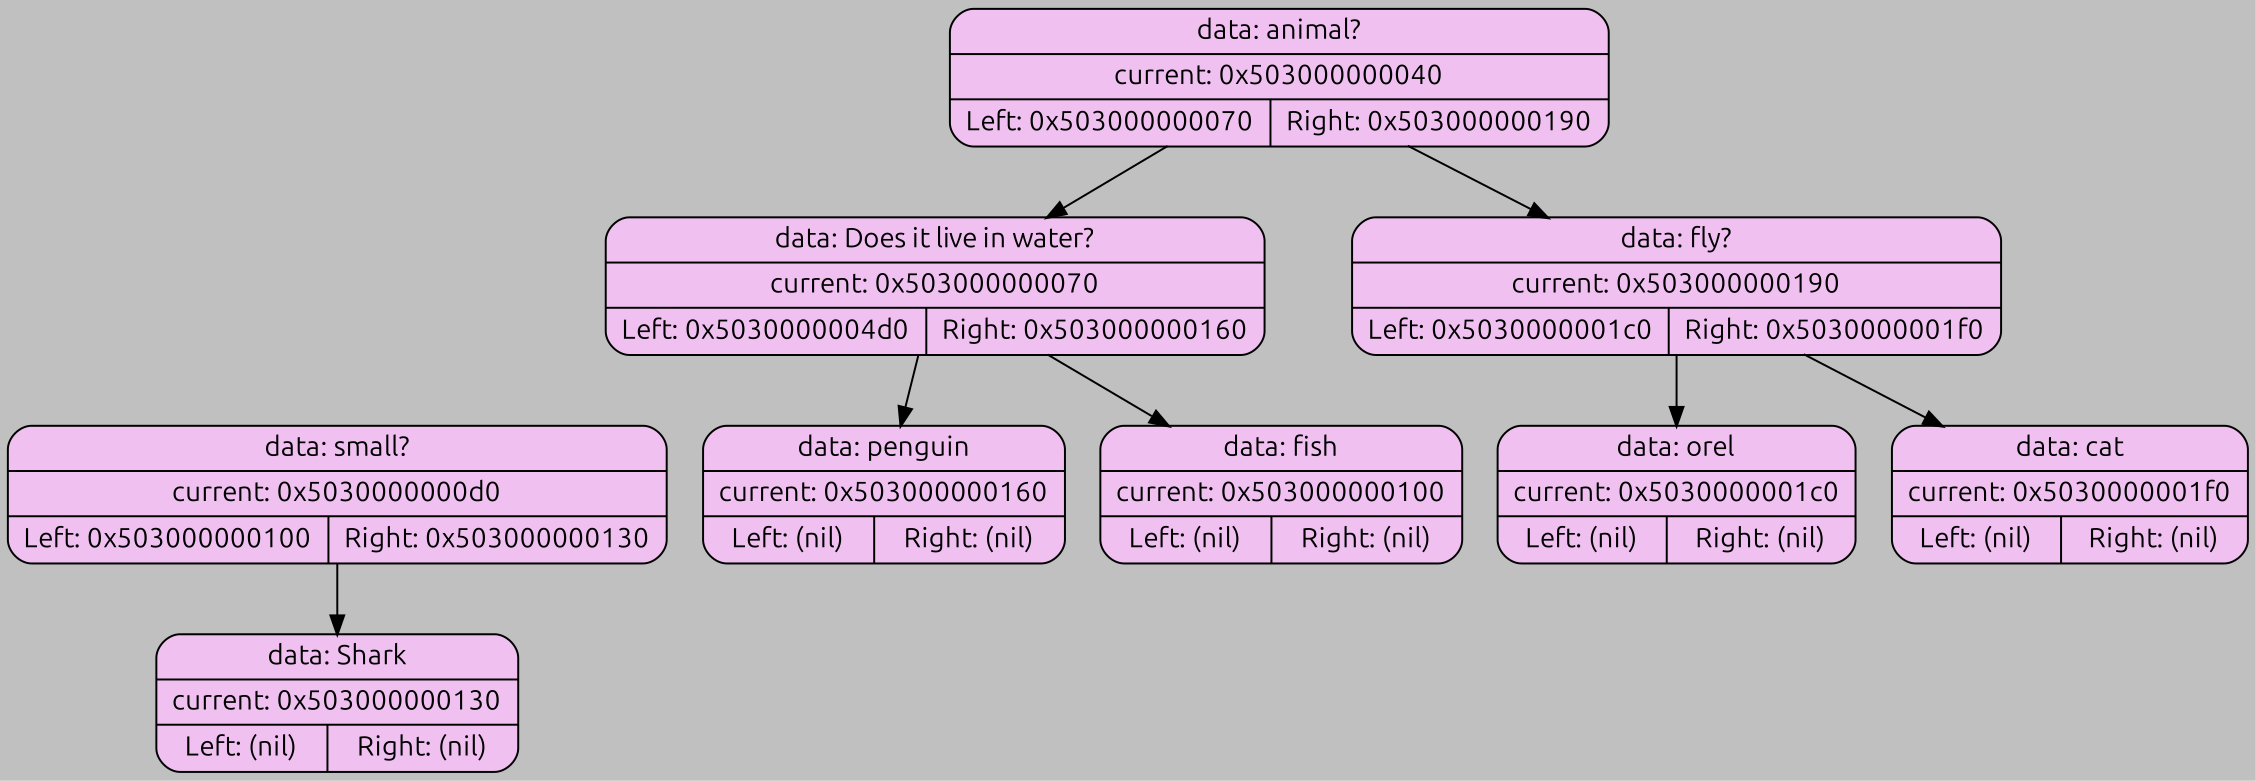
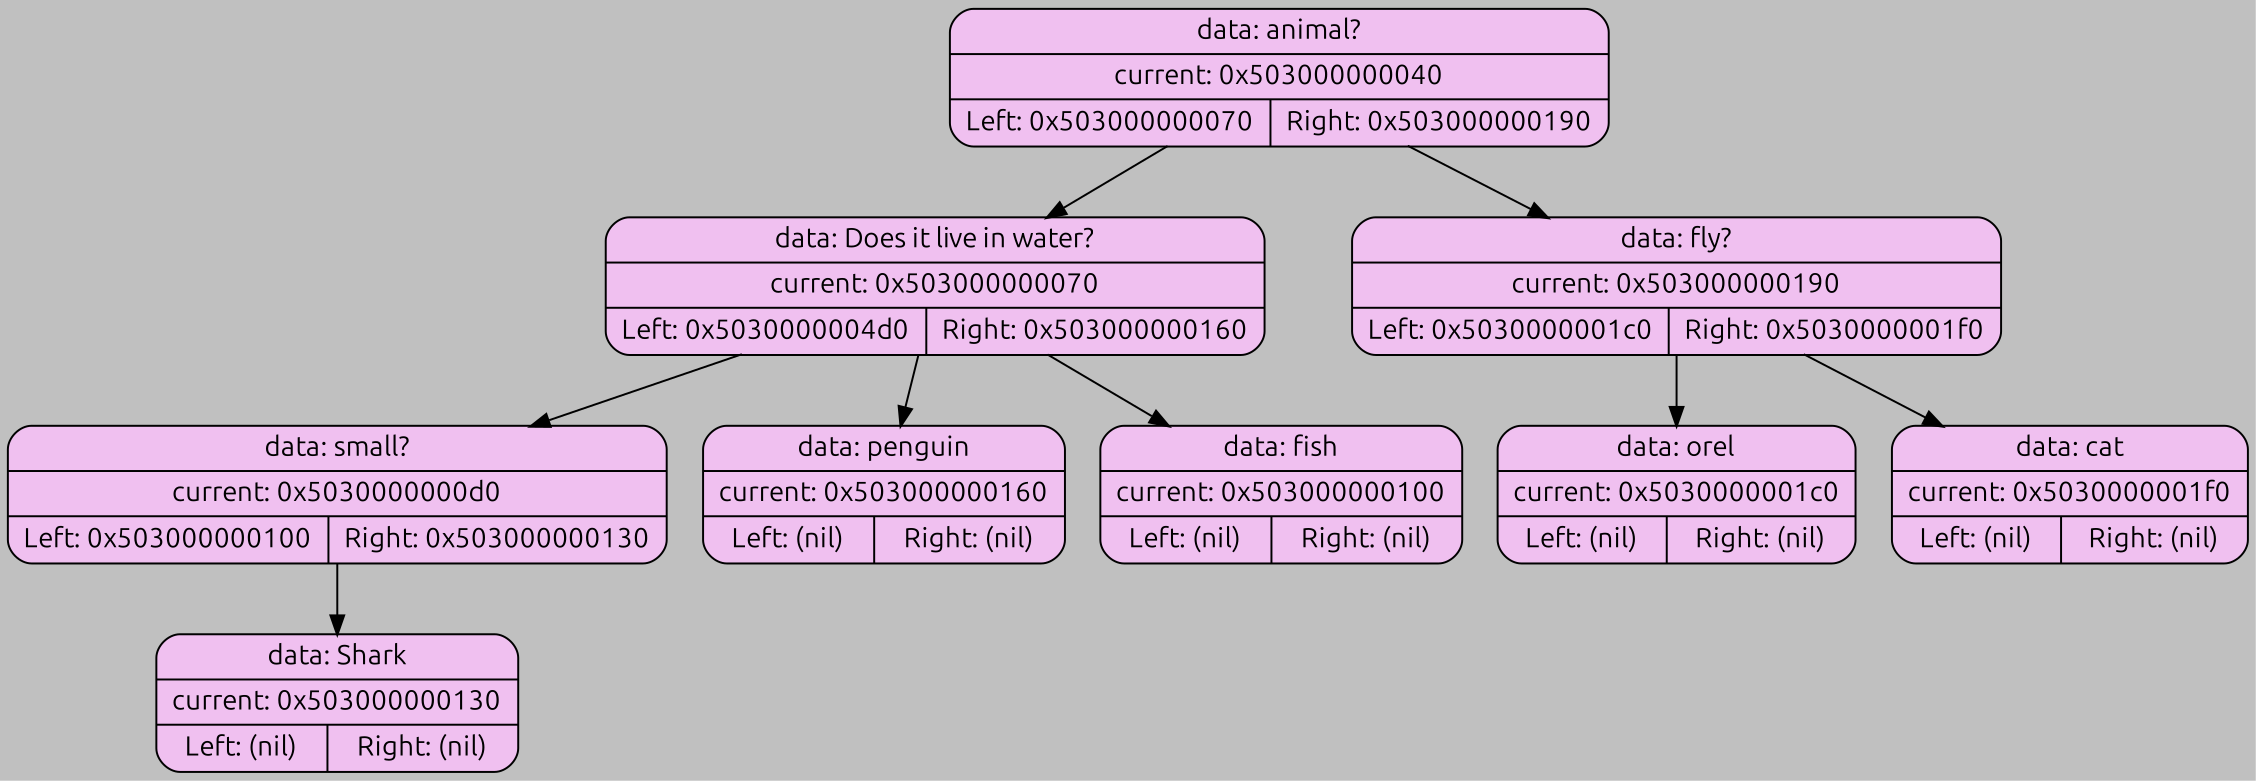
none -> (646, 387)
